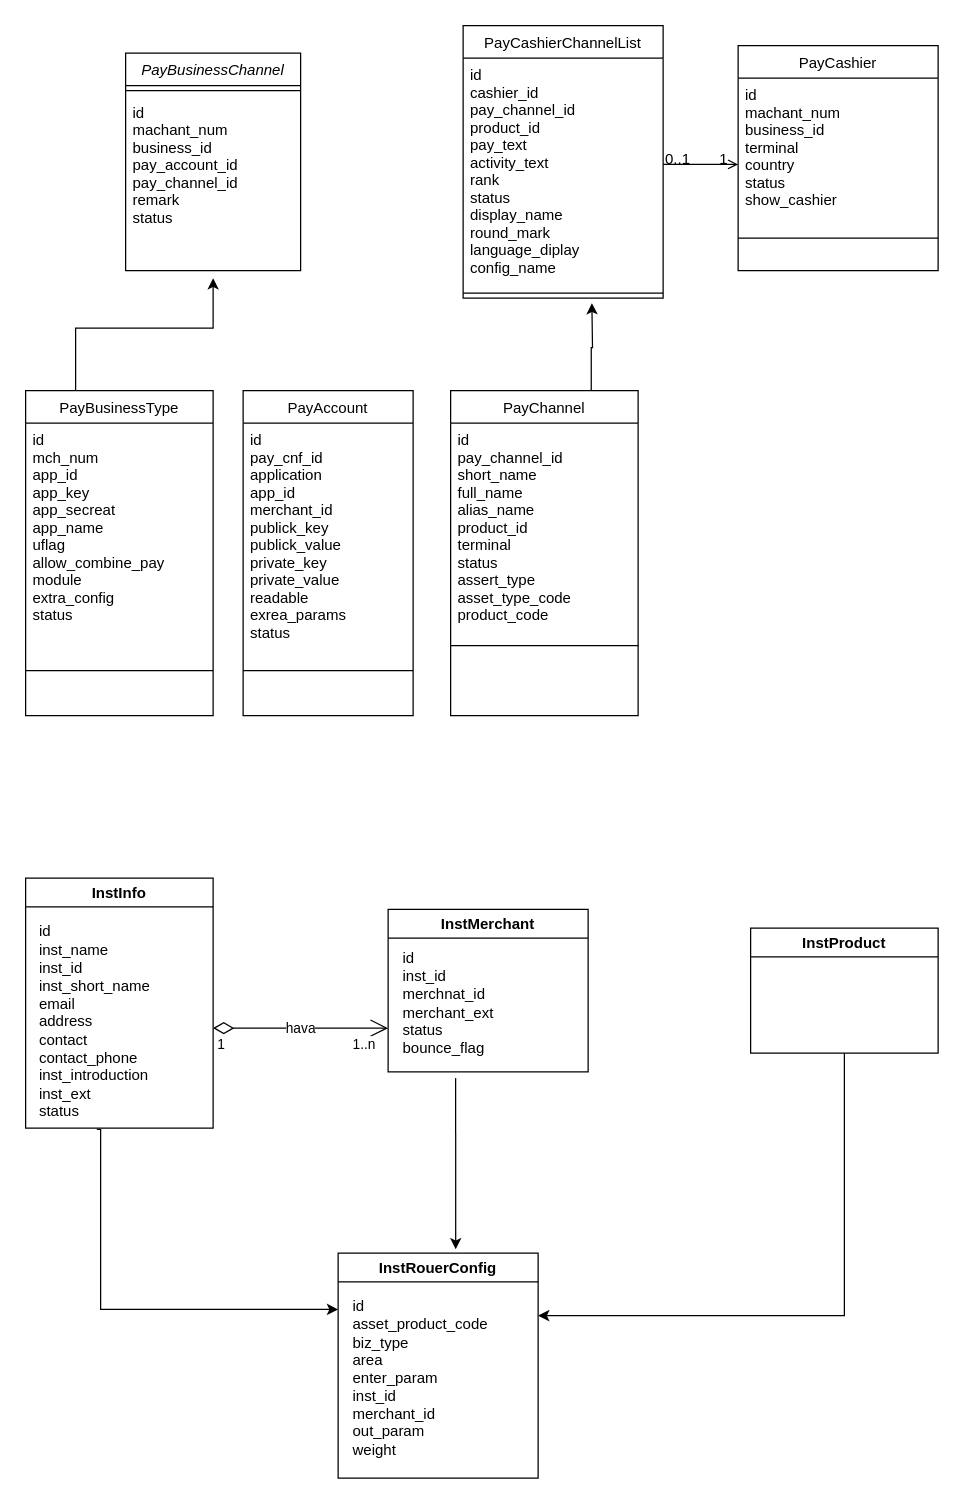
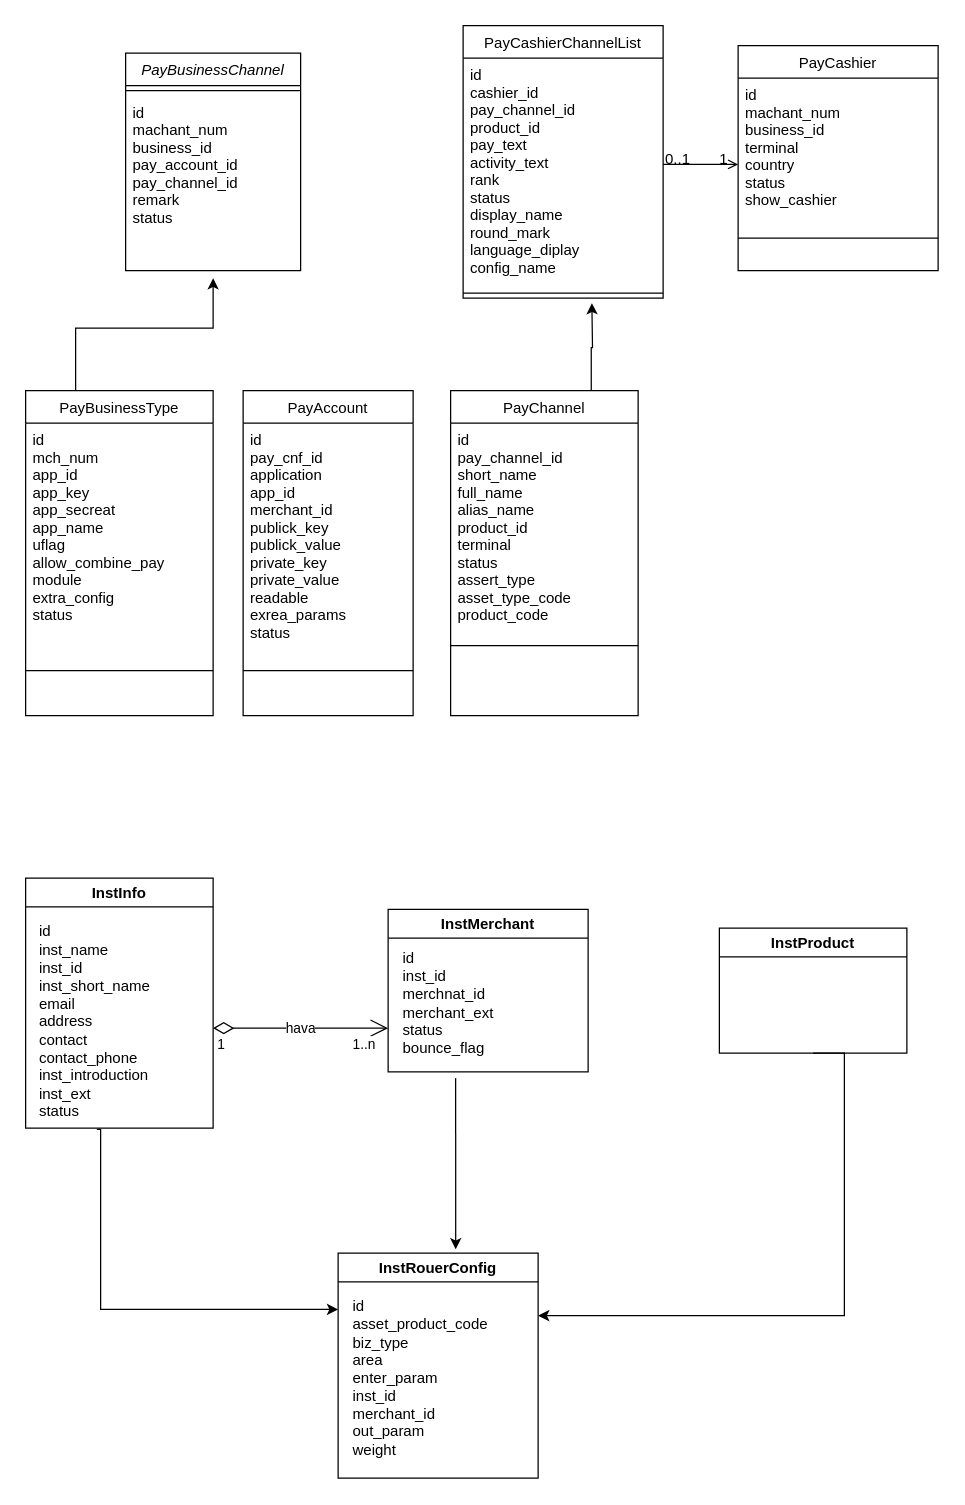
(844, 991) -> (813, 991)
